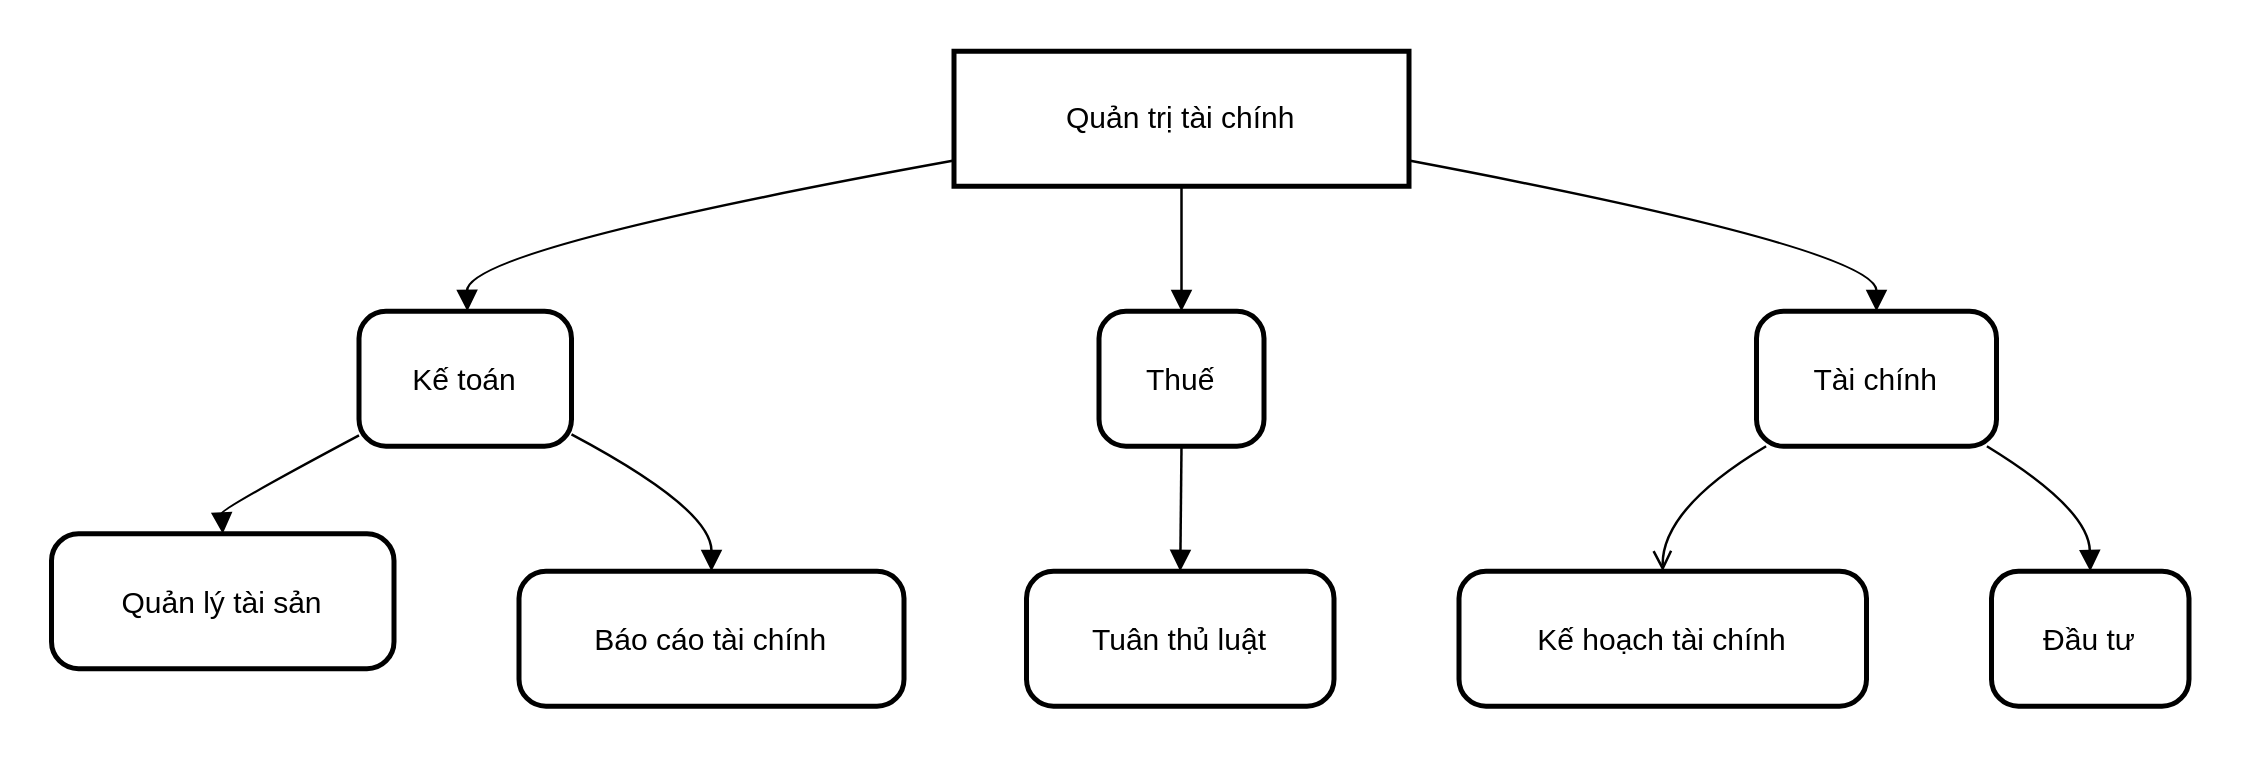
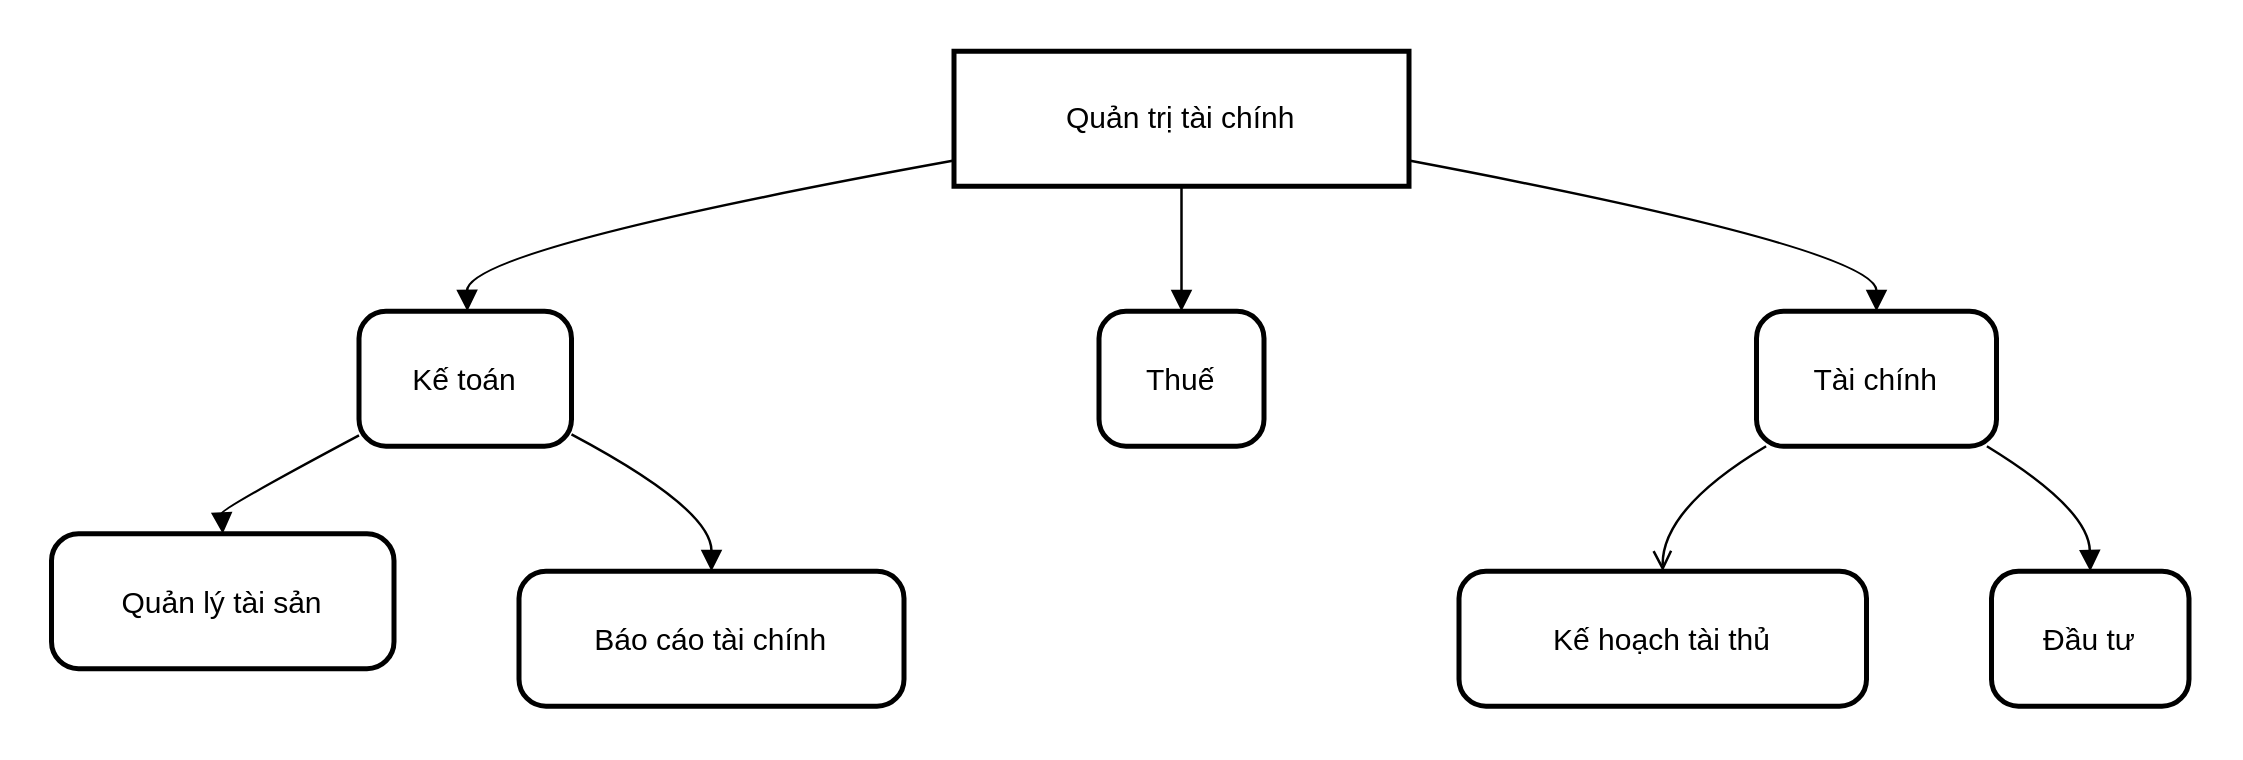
(1181, 499) -> none
(1180, 639) -> none
(1661, 640) -> (1661, 640)
